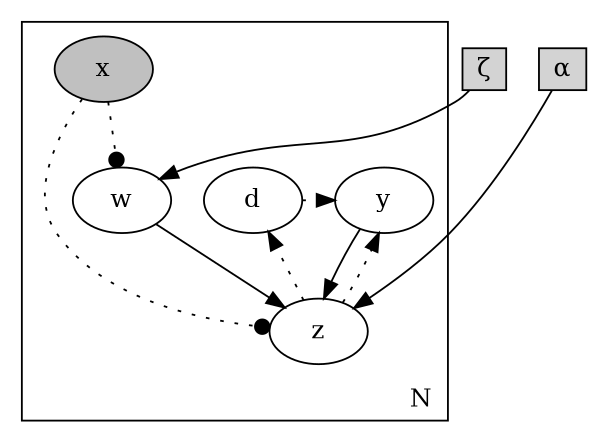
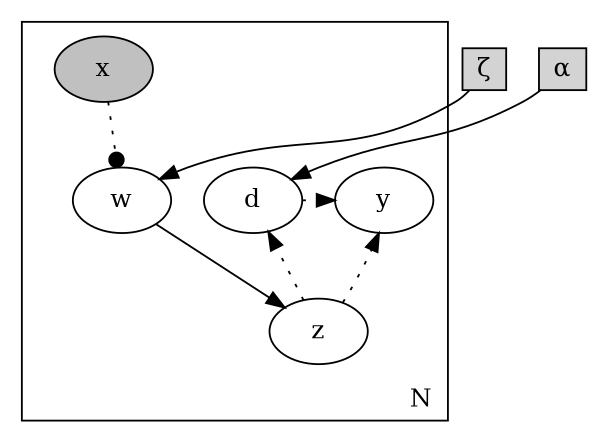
(474, 206) -> (427, 137)
(345, 255) -> none
(84, 262) -> none
